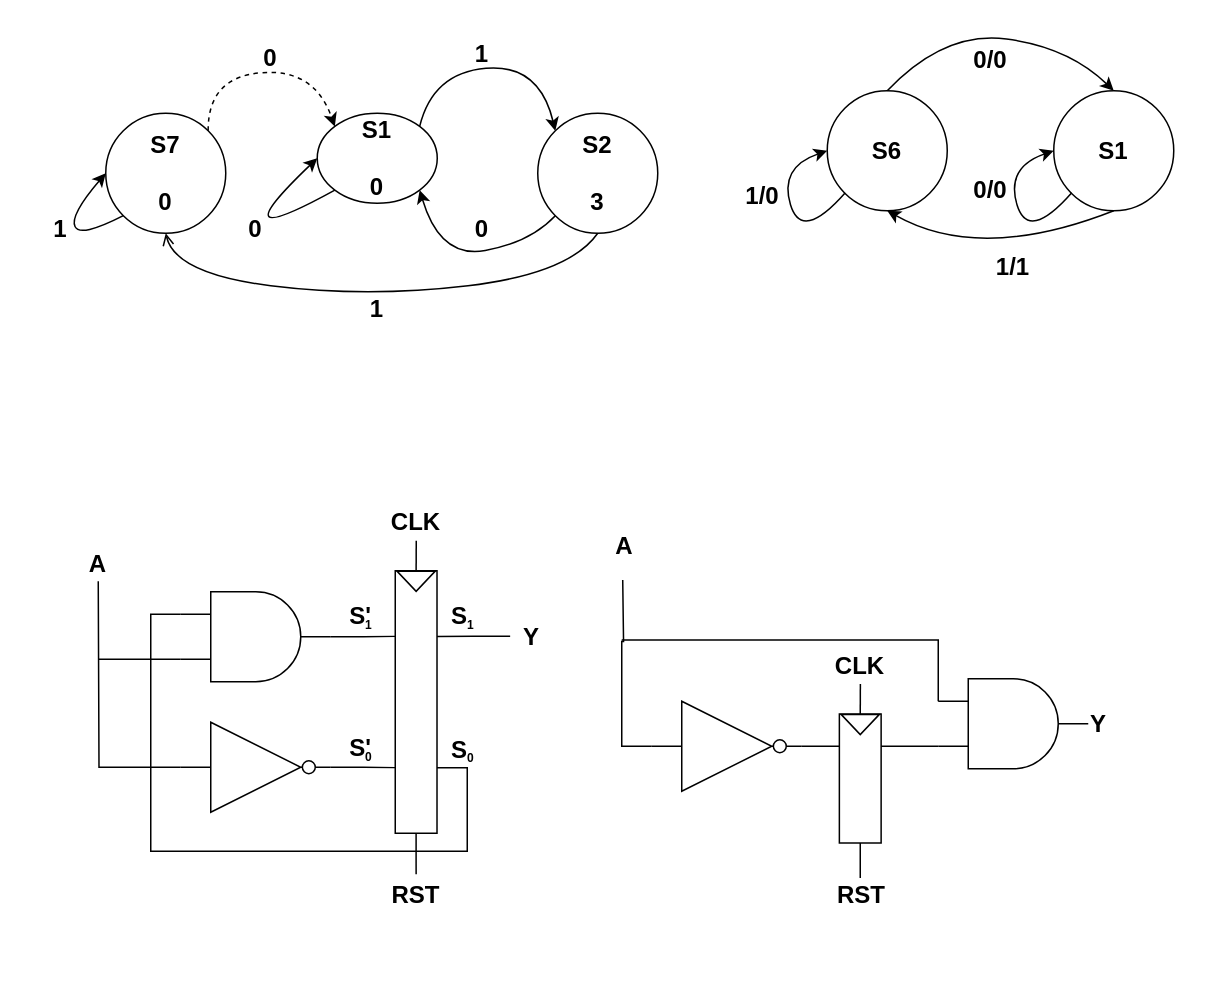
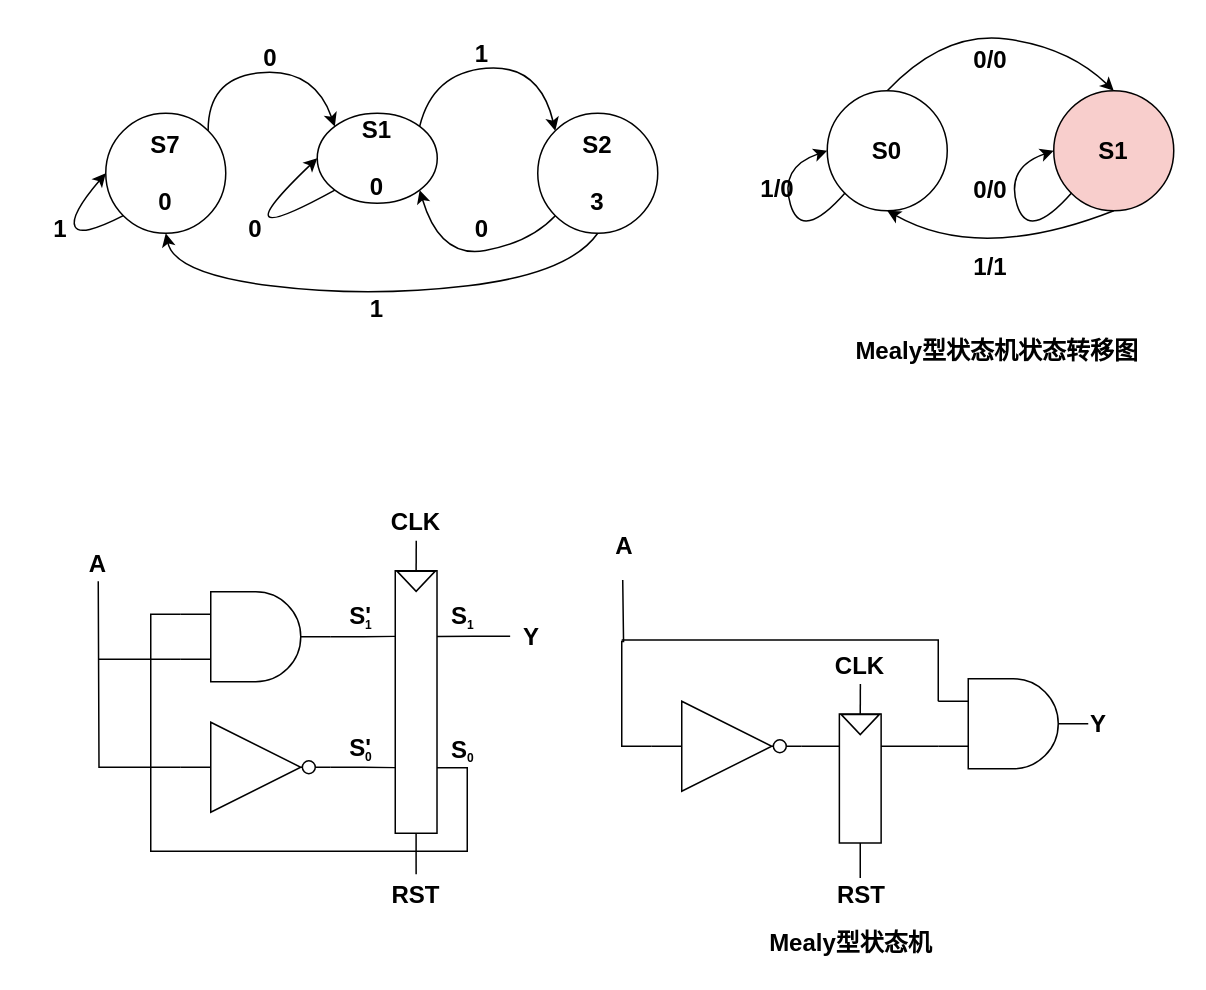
(264, 73) -> (264, 73)
(887, 151) -> (887, 151)
(1114, 151) -> (1114, 151)
(763, 196) -> (778, 188)
(190, 264) -> (191, 266)
(1013, 266) -> (991, 266)
none -> (998, 350)
none -> (851, 943)
